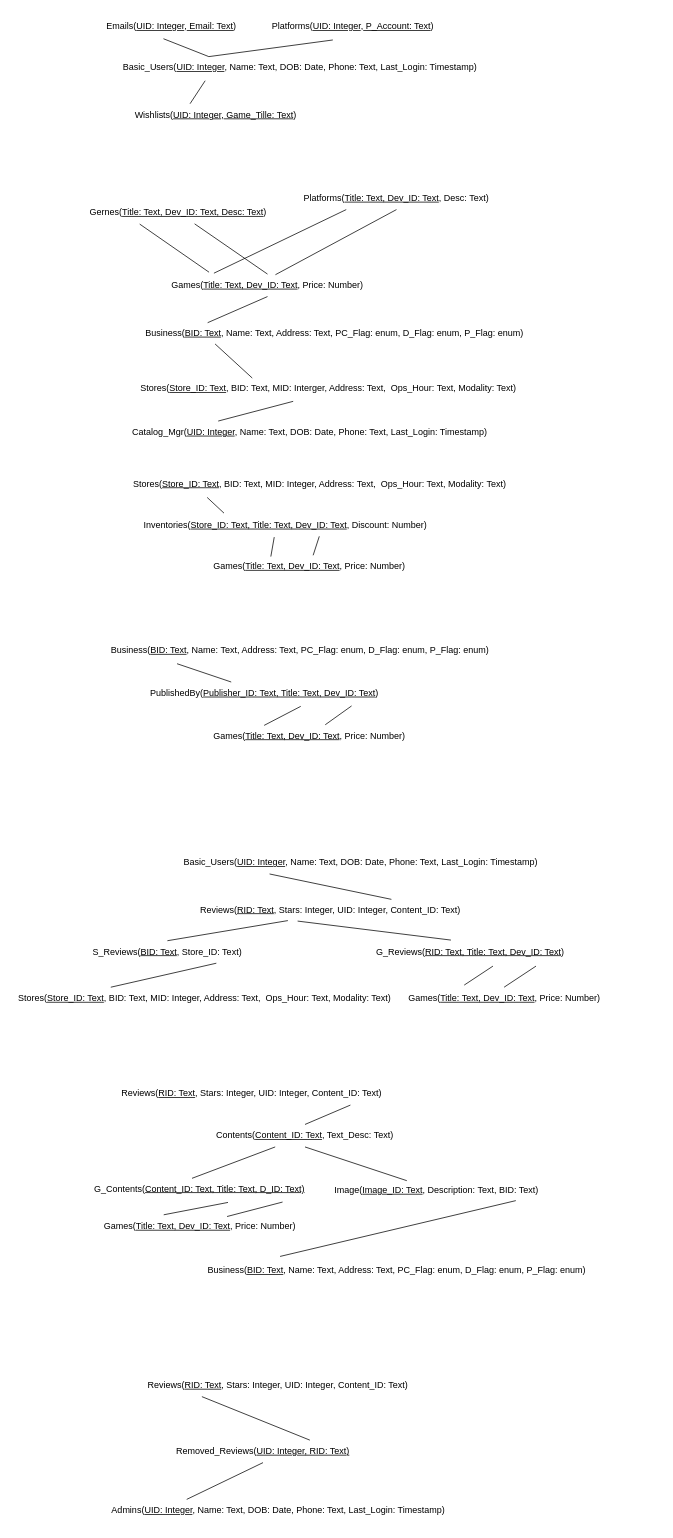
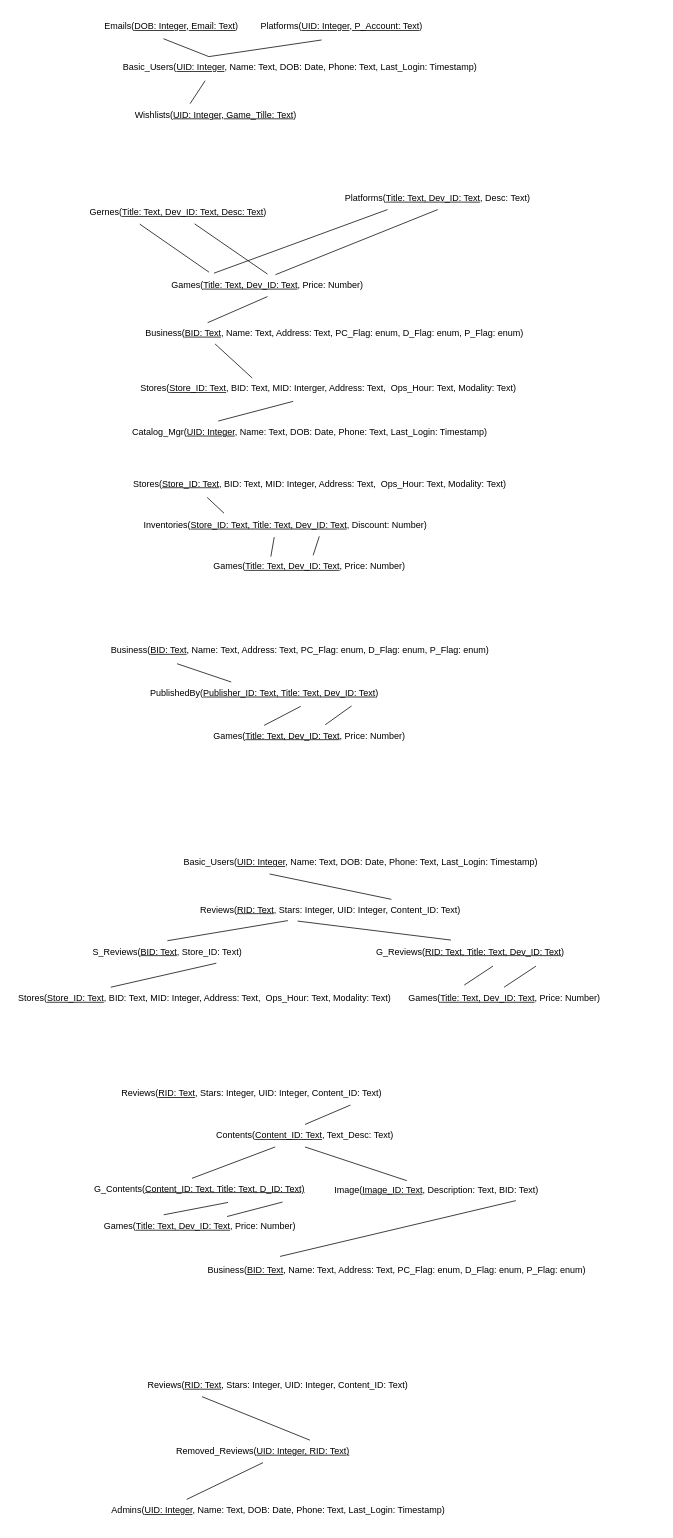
(171, 27) -> (171, 27)
(353, 27) -> (342, 27)
(396, 198) -> (438, 198)
